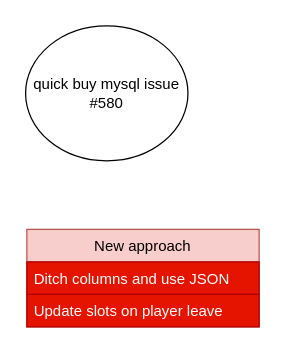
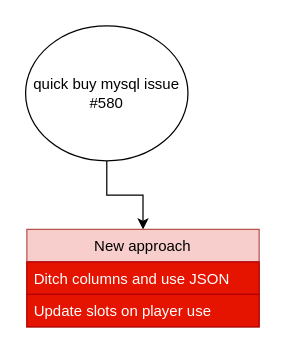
none -> (121, 195)
(138, 311) -> (131, 311)
